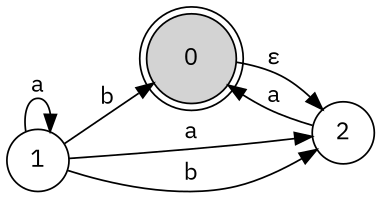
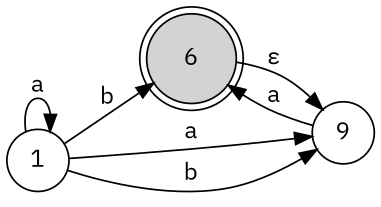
(191, 59) -> (191, 59)
(343, 133) -> (343, 133)
